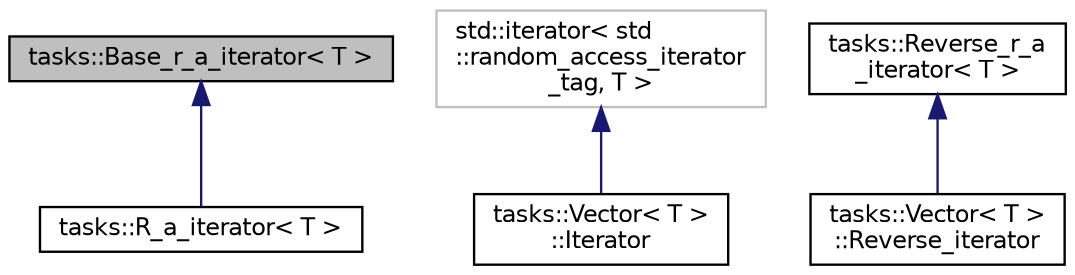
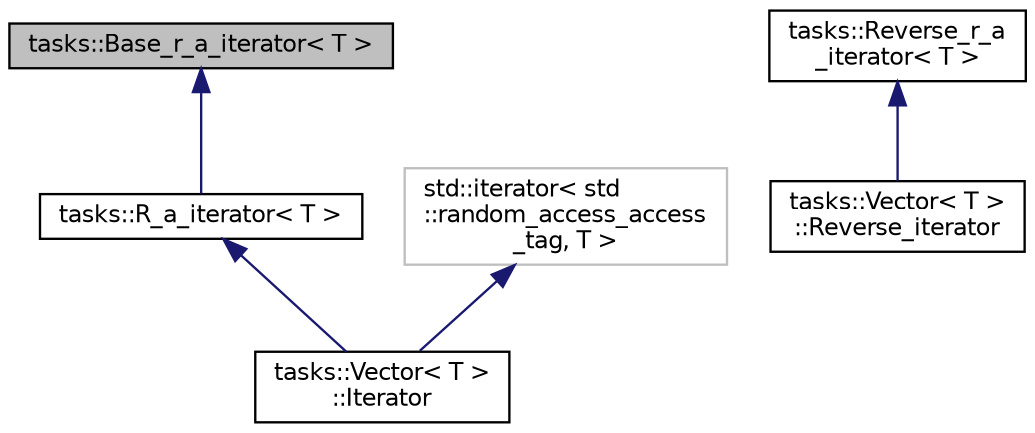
(601, 59) -> (566, 216)
none -> (294, 303)
